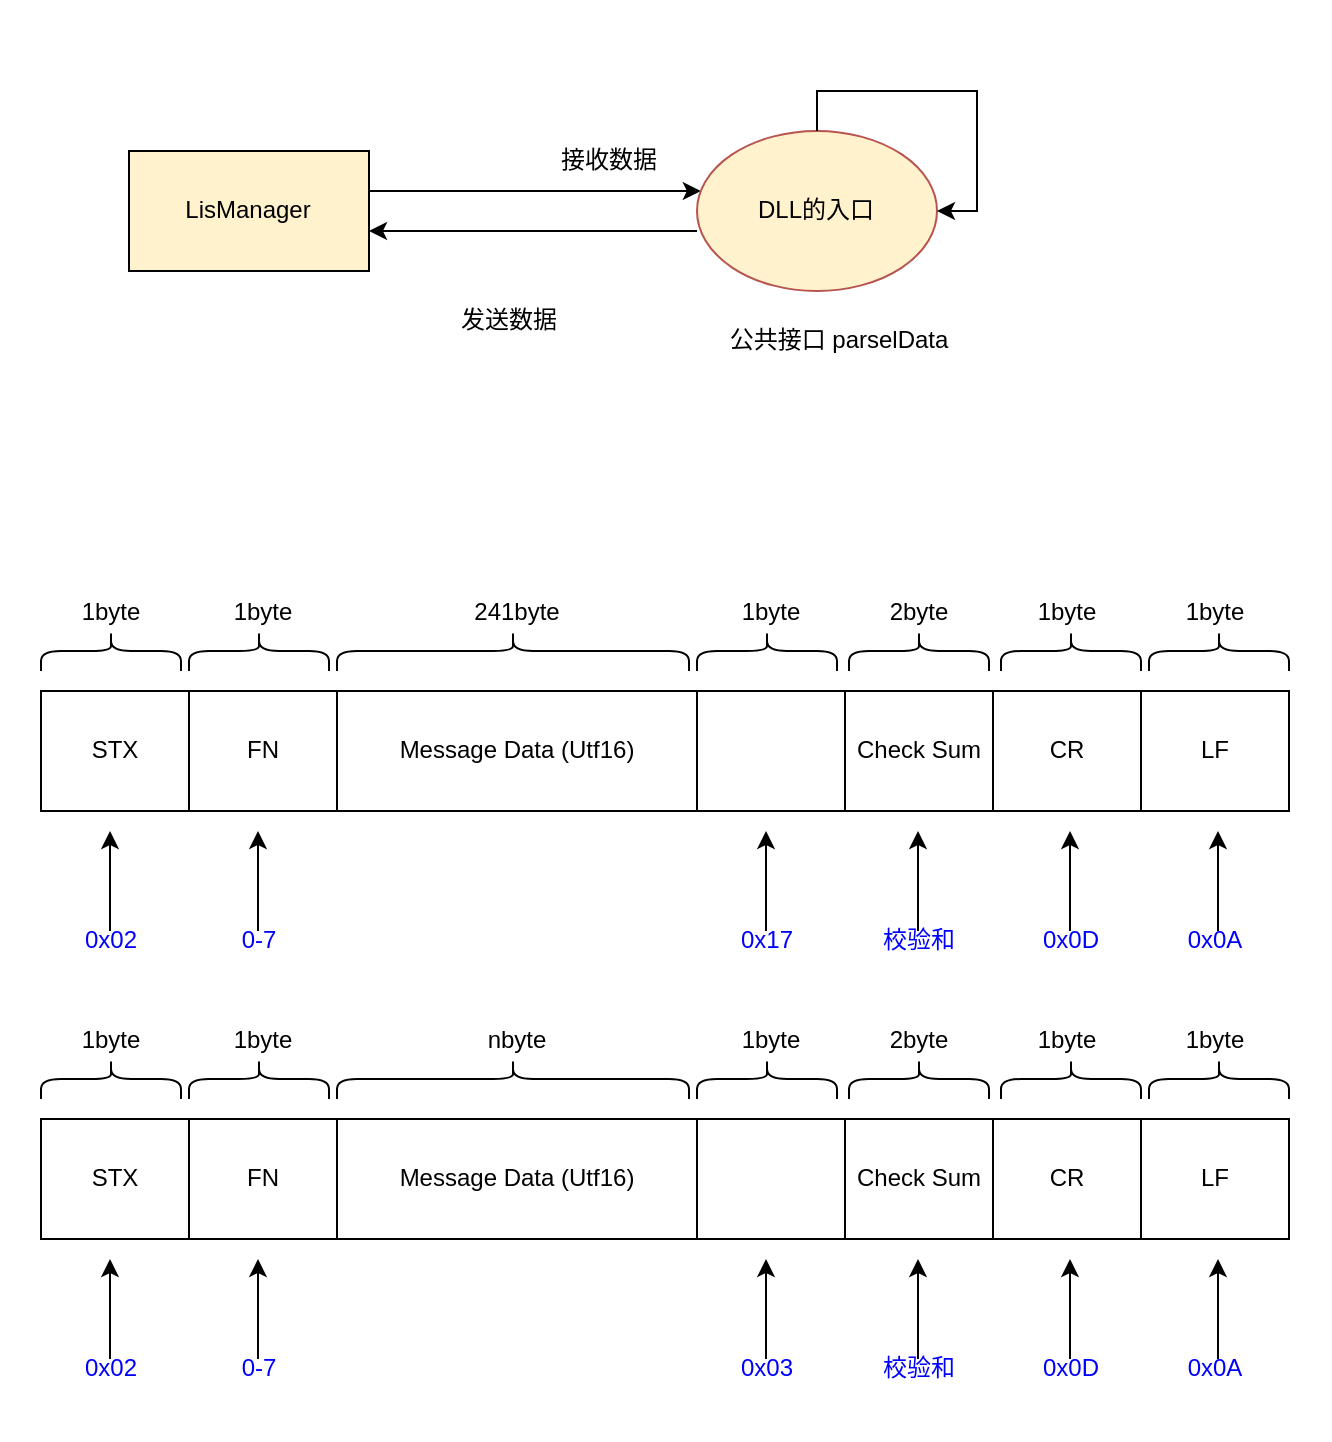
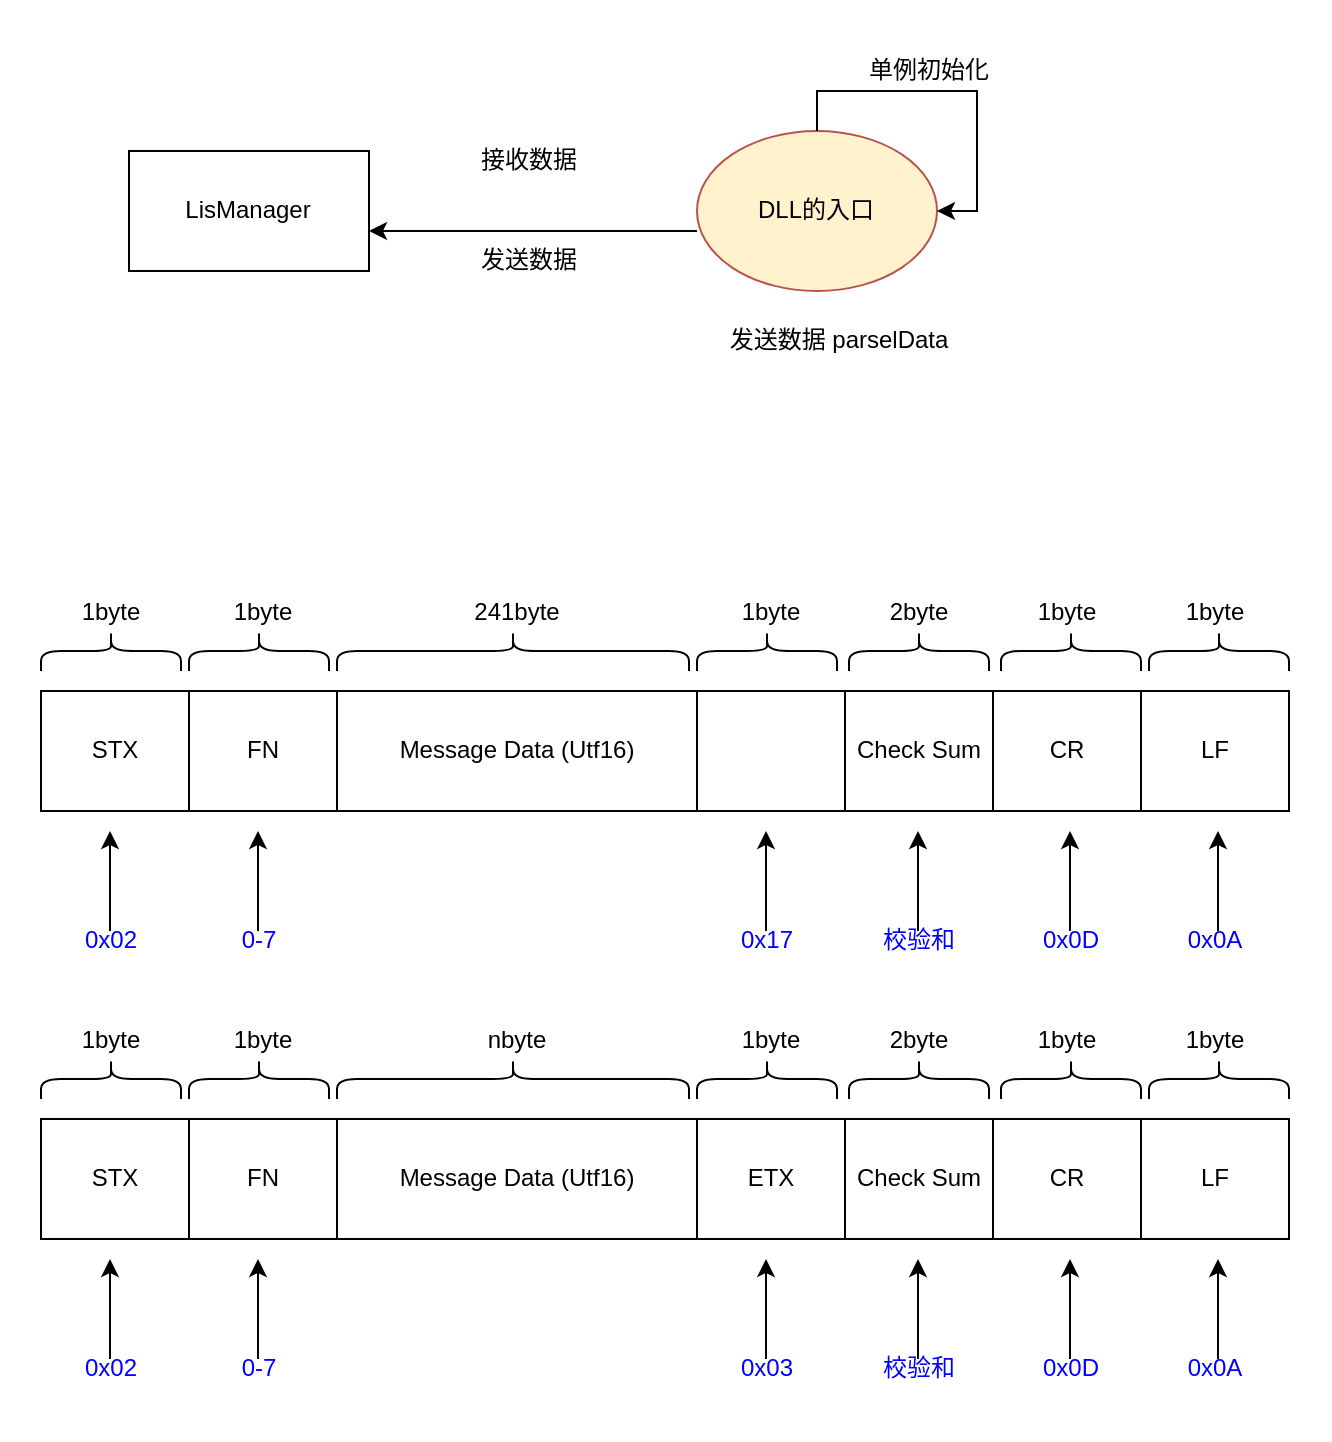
none -> (929, 71)
(609, 161) -> (529, 161)
(528, 191) -> none
(249, 211) -> (249, 211)
(509, 321) -> (529, 261)
(840, 341) -> (840, 341)
none -> (771, 1179)
